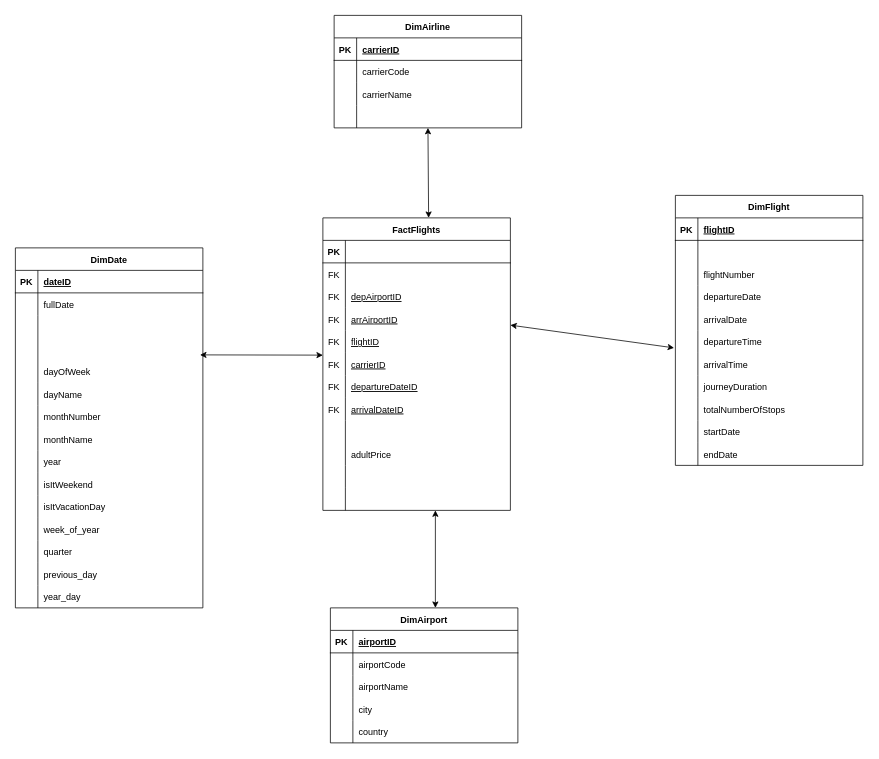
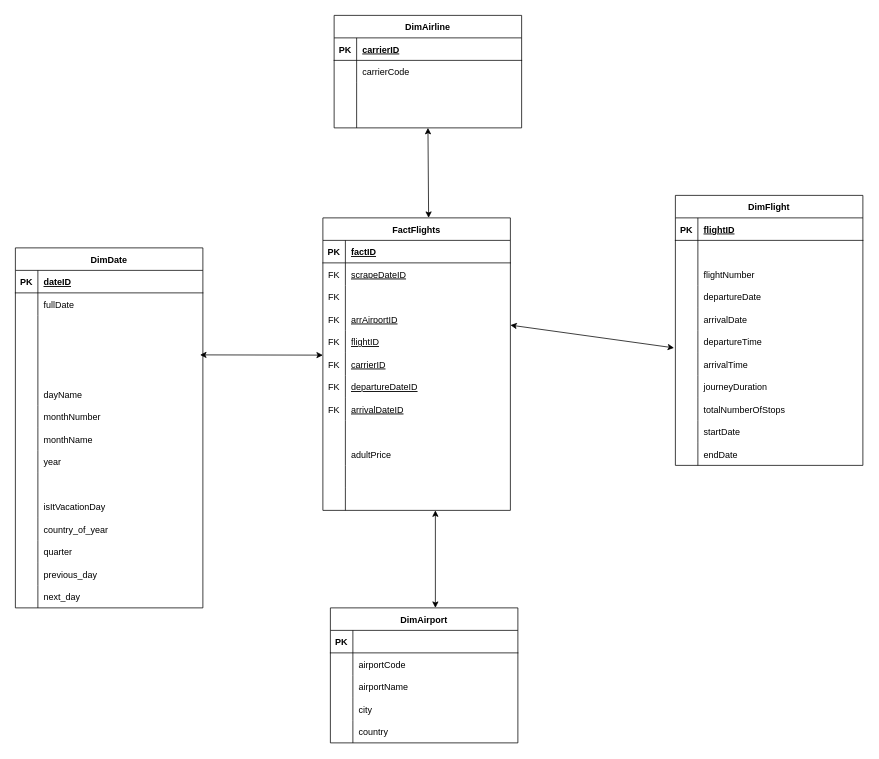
(439, 94) -> none
none -> (428, 252)
none -> (428, 274)
(428, 297) -> none
(120, 372) -> none
(120, 484) -> none
(74, 530) -> (81, 530)
(64, 597) -> (64, 597)
(435, 642) -> none
